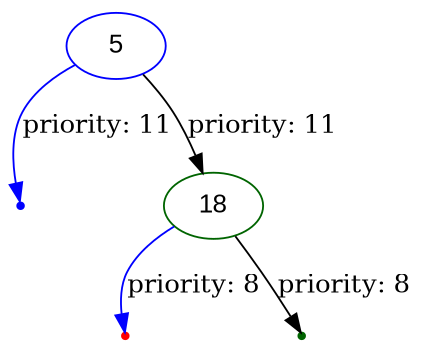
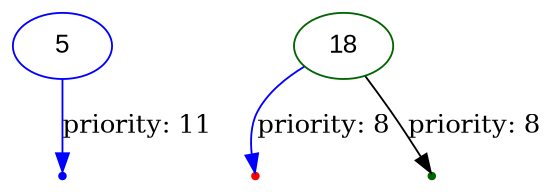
(173, 112) -> none
